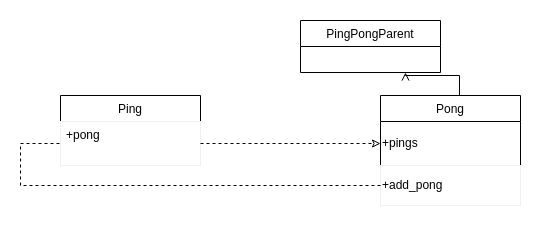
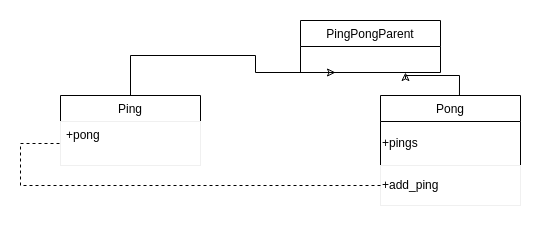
none -> (206, 56)
(406, 76) -> (406, 77)
(287, 144) -> none
(413, 186) -> (411, 186)
